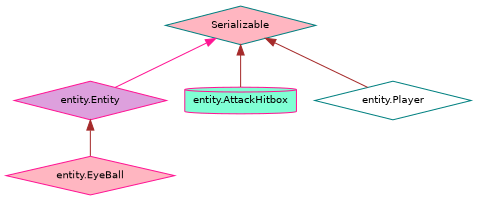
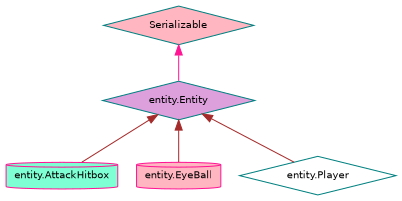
(321, 65) -> (253, 140)
(241, 71) -> (115, 141)
(90, 101) -> (179, 101)
(90, 176) -> (179, 176)
